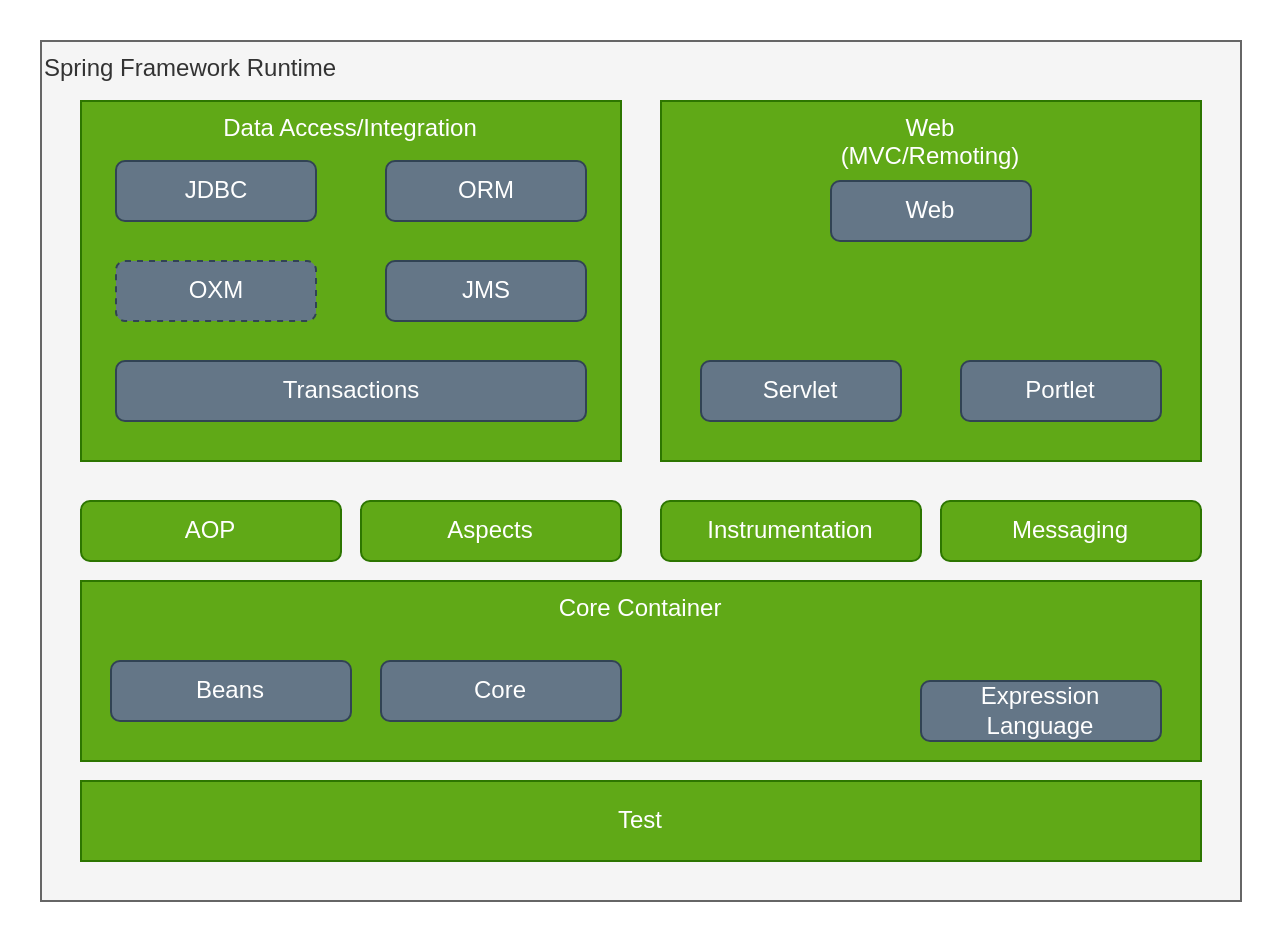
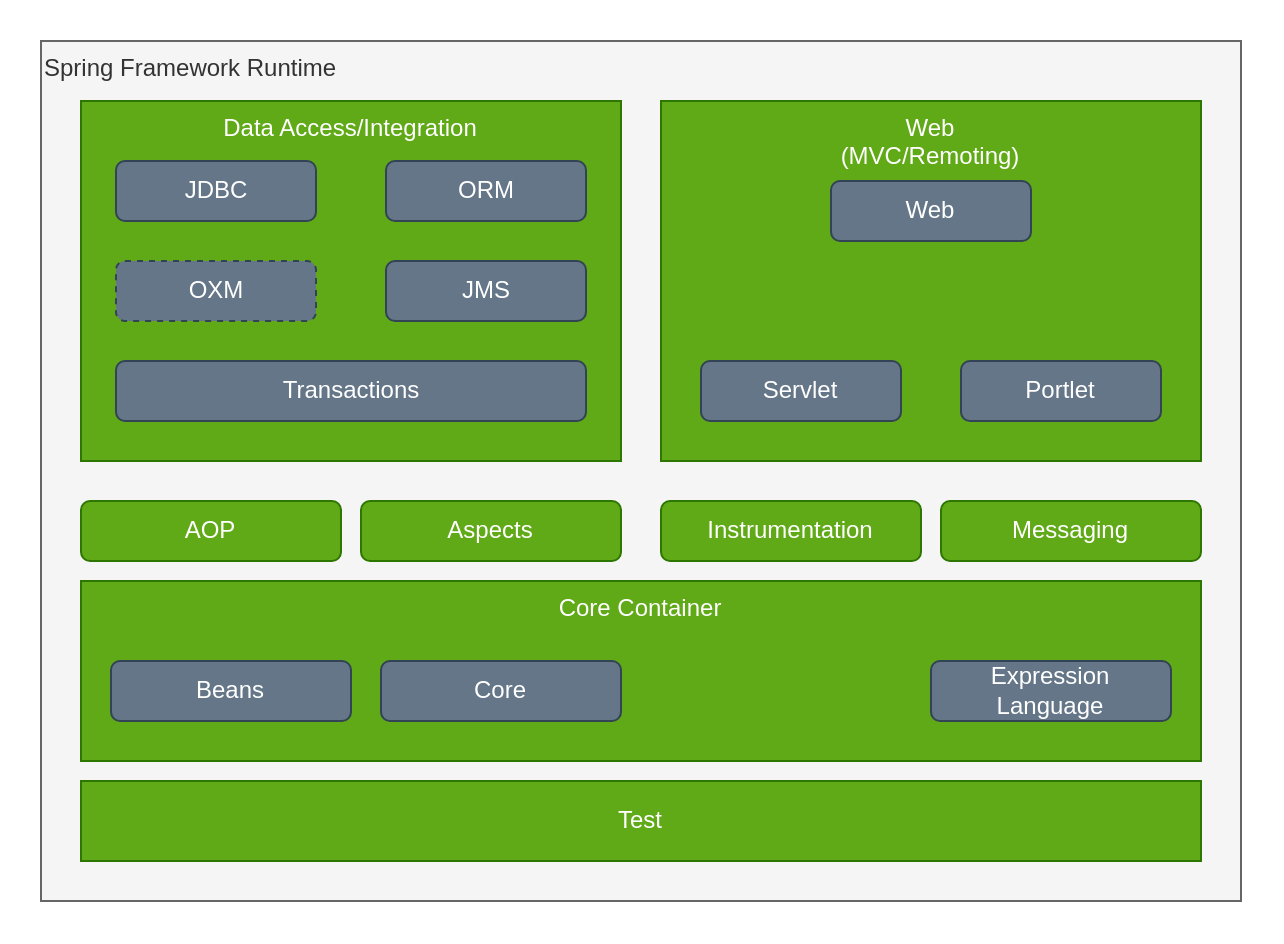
(1041, 711) -> (1051, 691)
